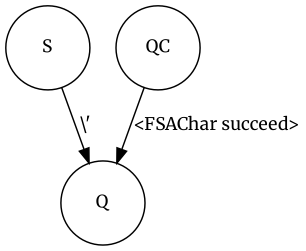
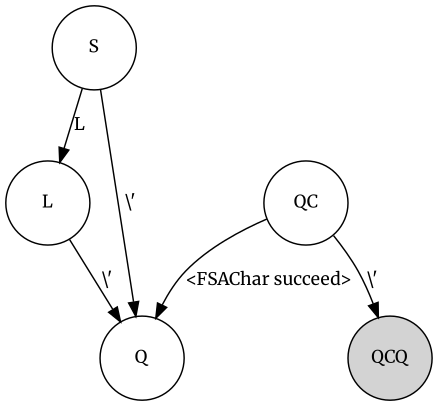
none -> (48, 203)
none -> (390, 358)
